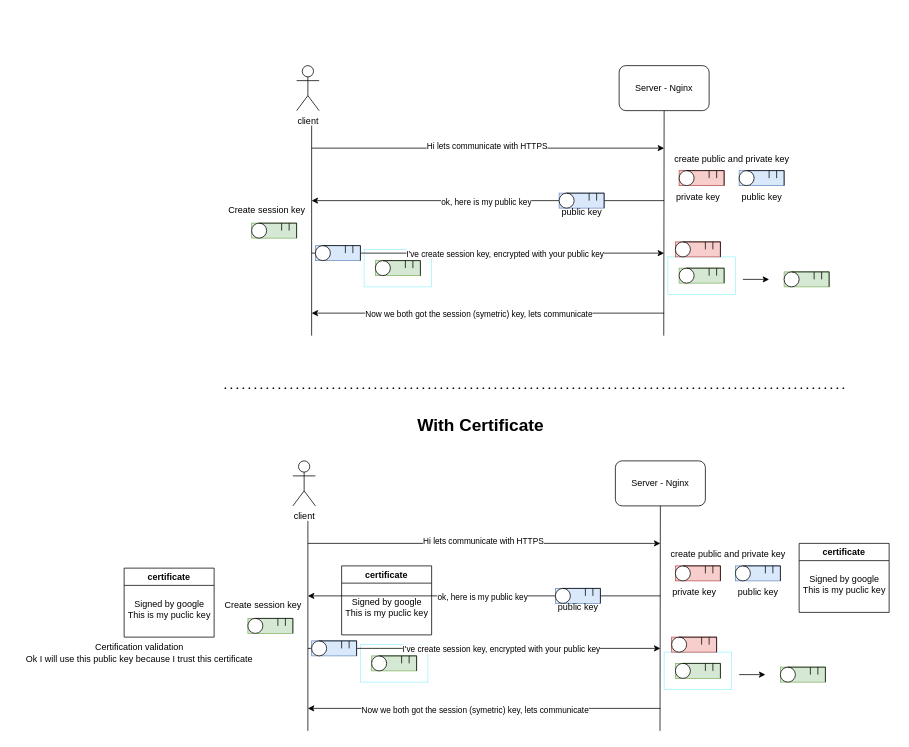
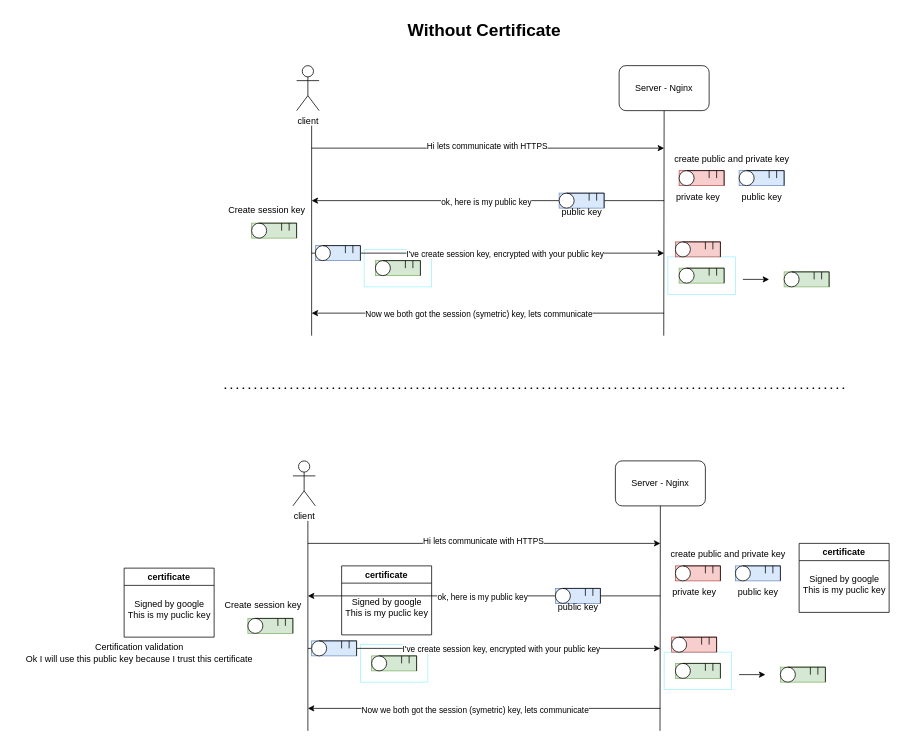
none -> (484, 30)
(480, 426) -> none
